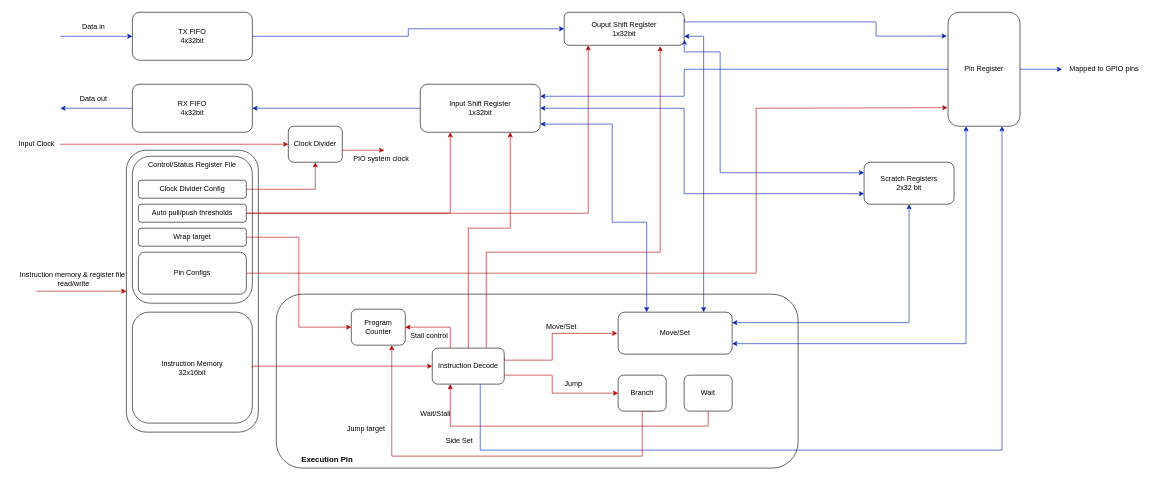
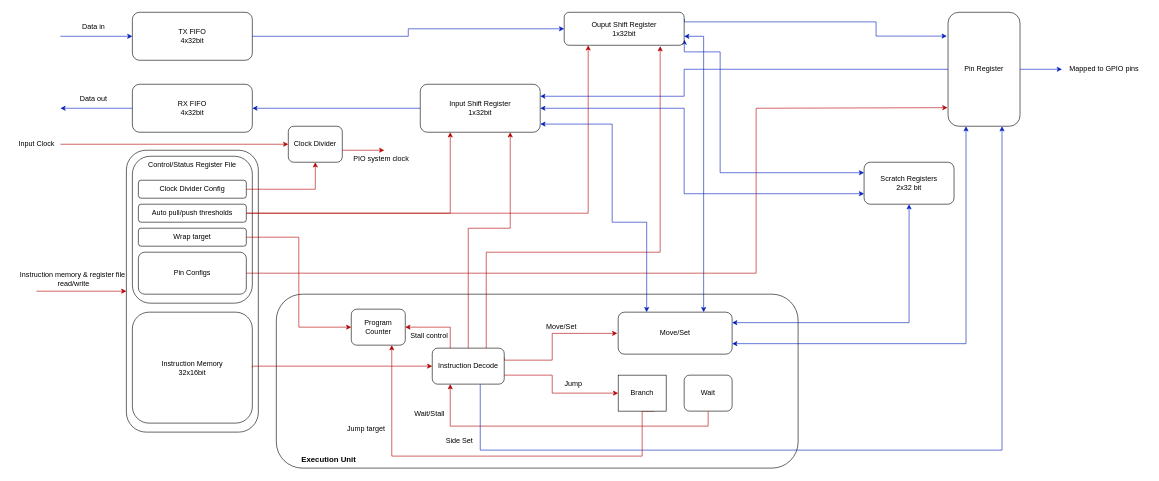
(642, 393) -> (642, 393)
(435, 414) -> (429, 414)
(325, 459) -> (327, 459)
